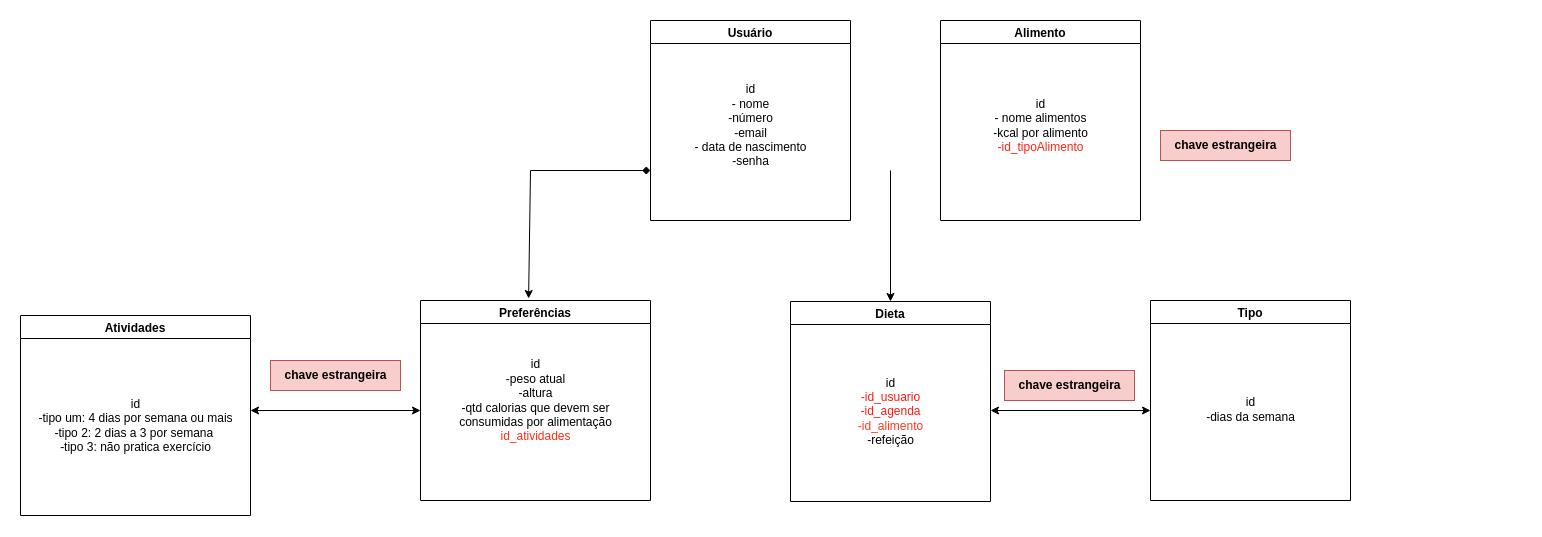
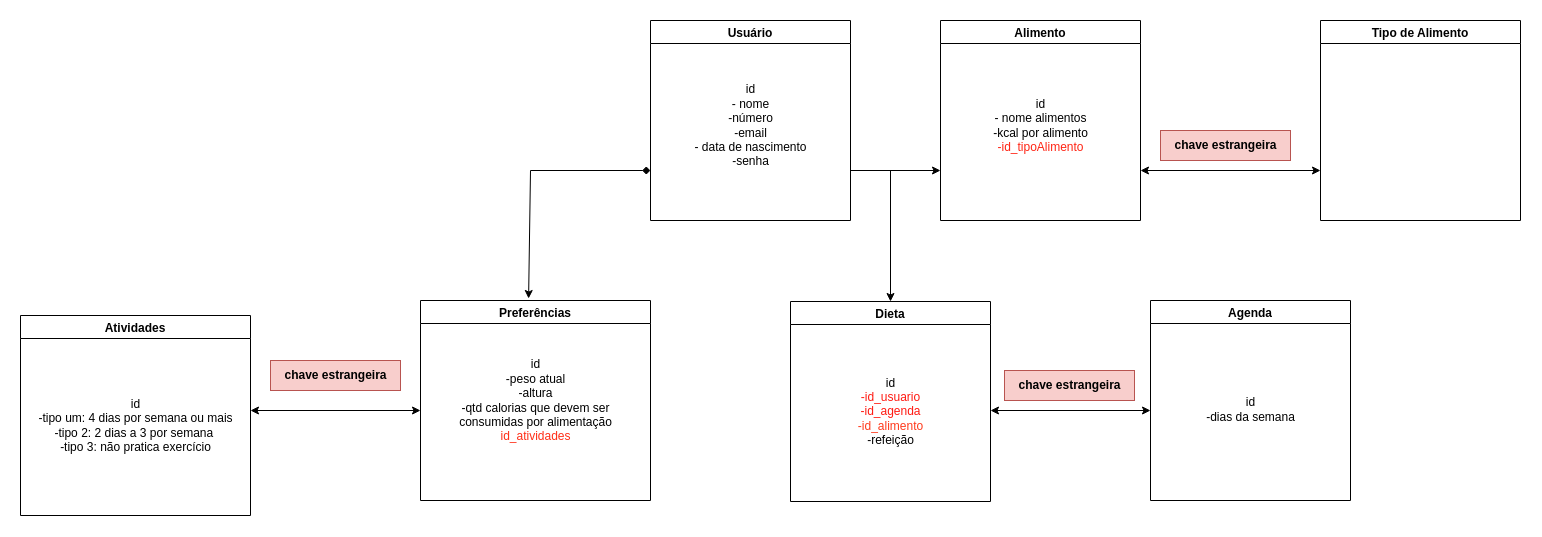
none -> (1421, 121)
none -> (893, 171)
none -> (1230, 171)
(1250, 313) -> (1250, 313)
